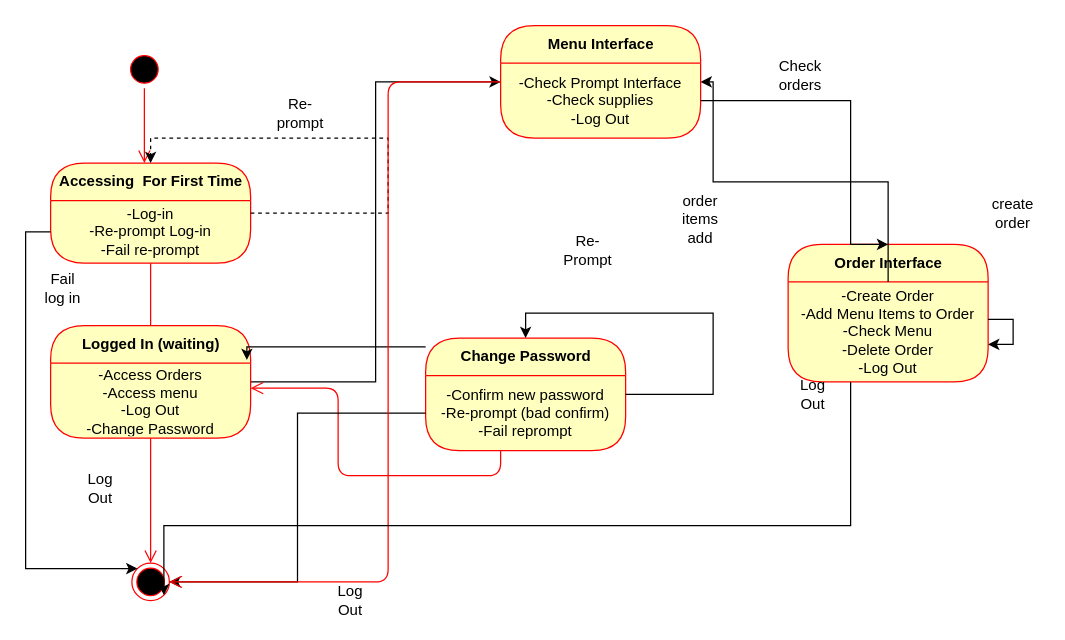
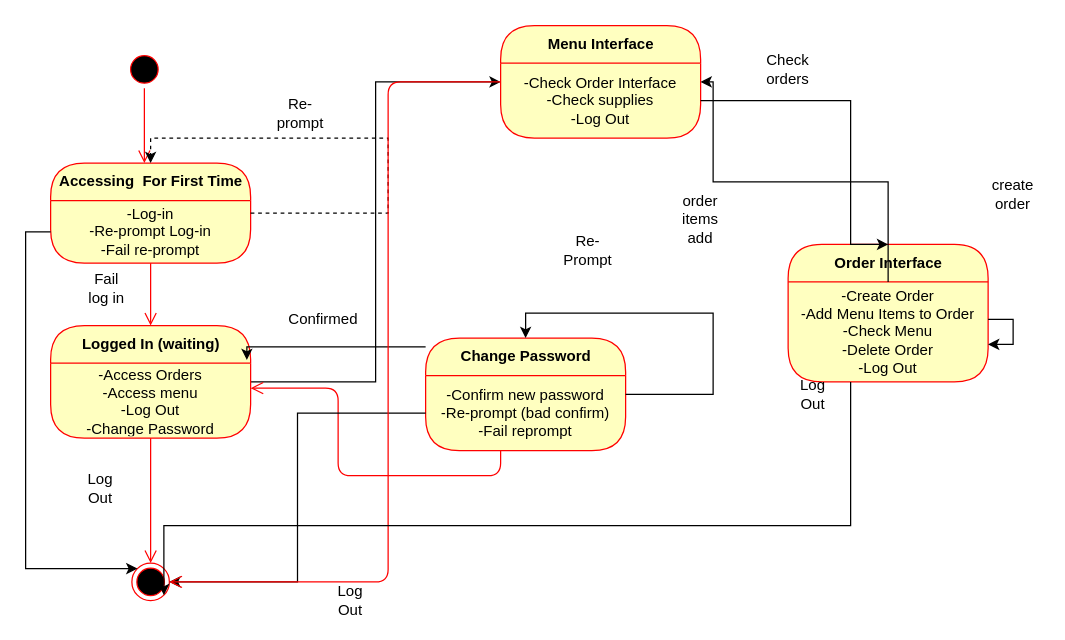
(801, 76) -> (788, 69)
(601, 101) -> (601, 101)
(1013, 213) -> (1013, 194)
(63, 288) -> (107, 288)
(151, 319) -> (151, 319)
none -> (326, 319)
